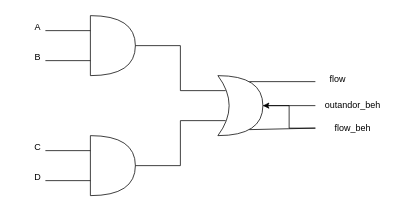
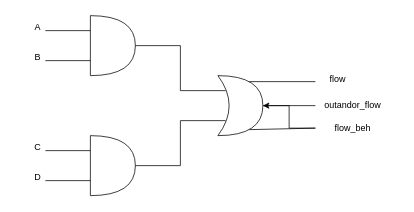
(353, 105) -> (353, 105)
